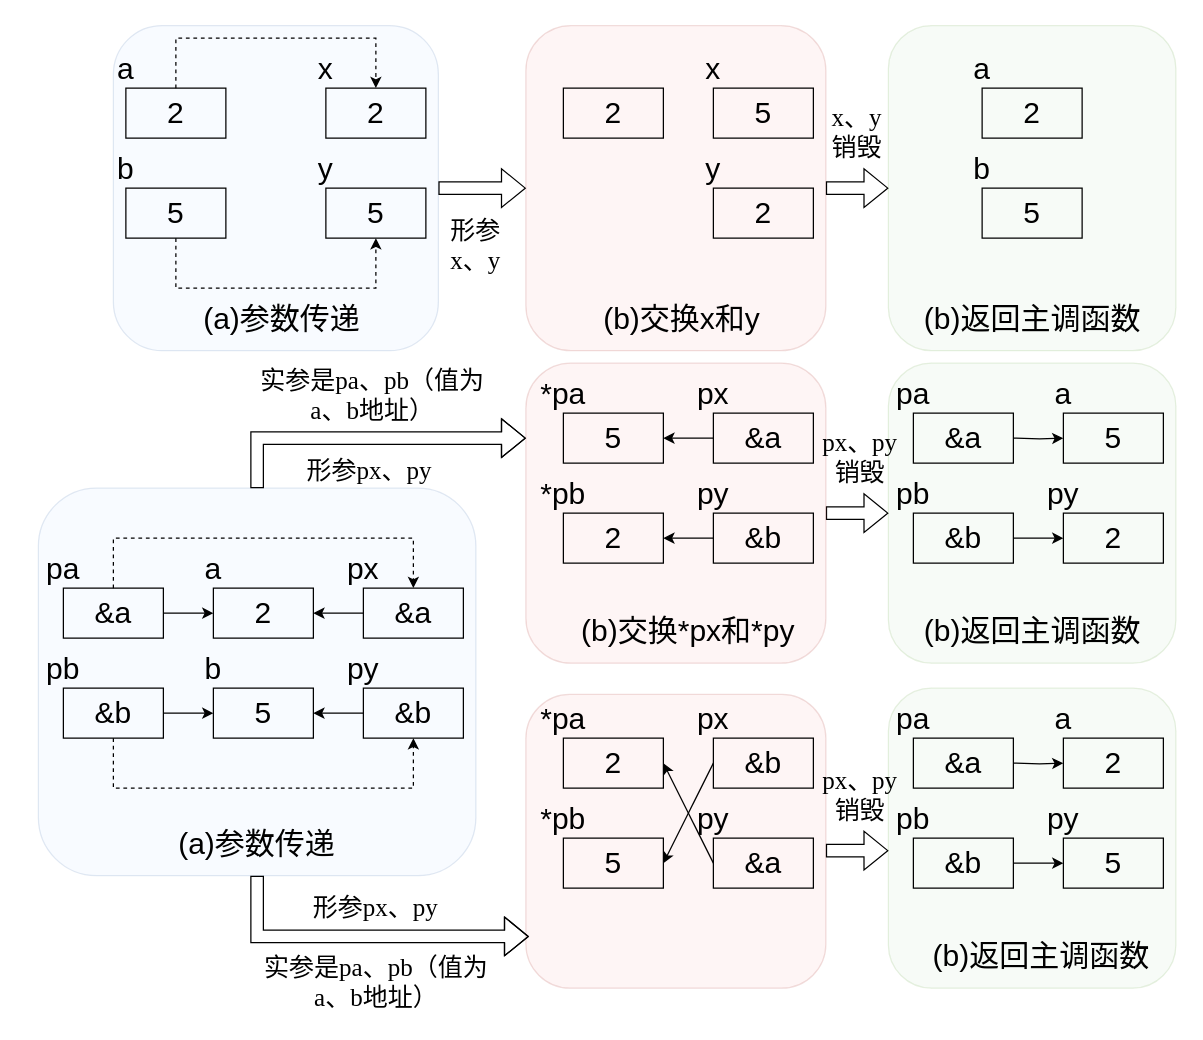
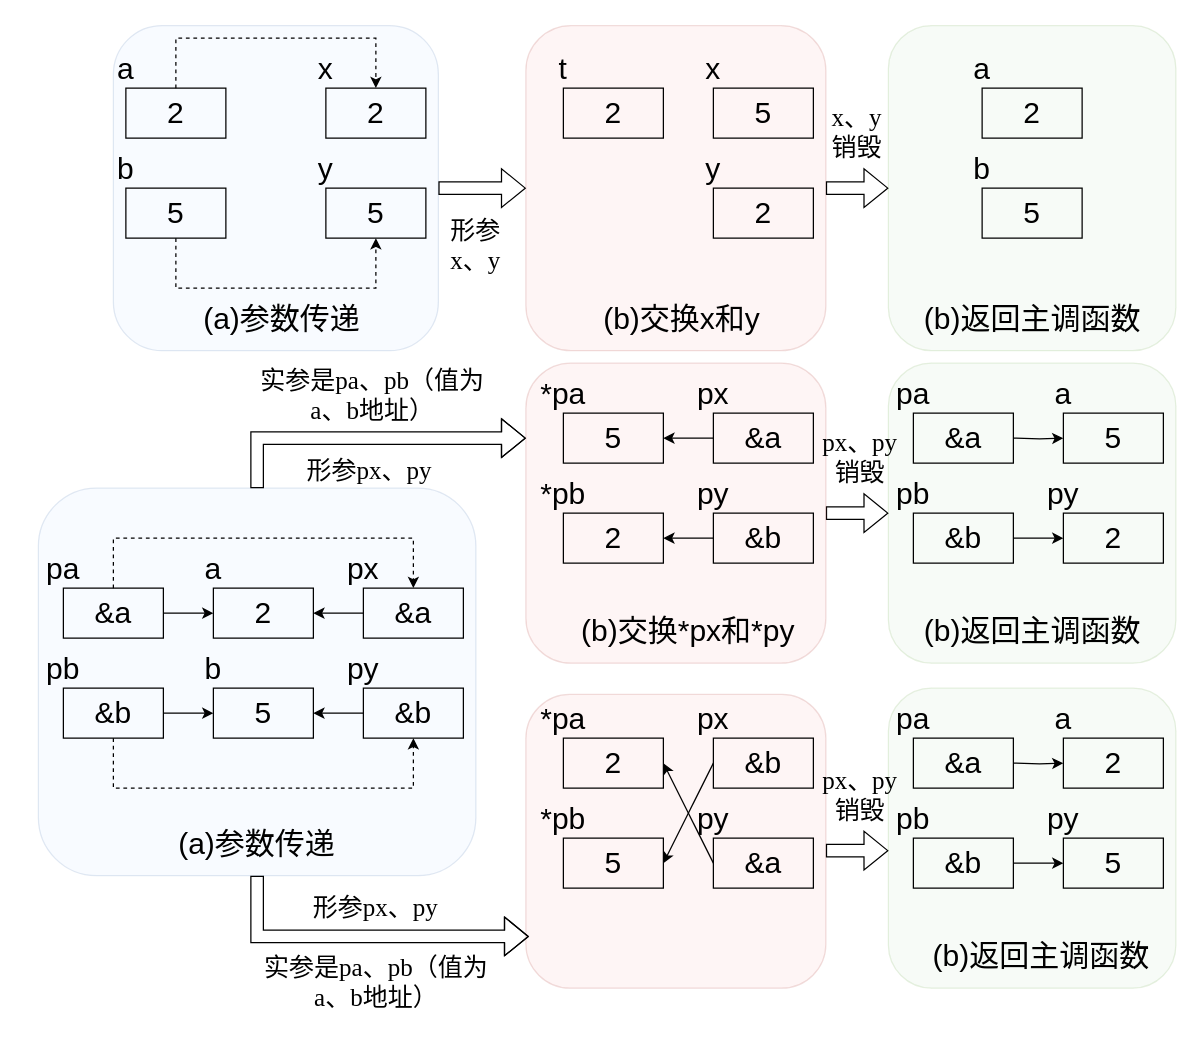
none -> (563, 69)
